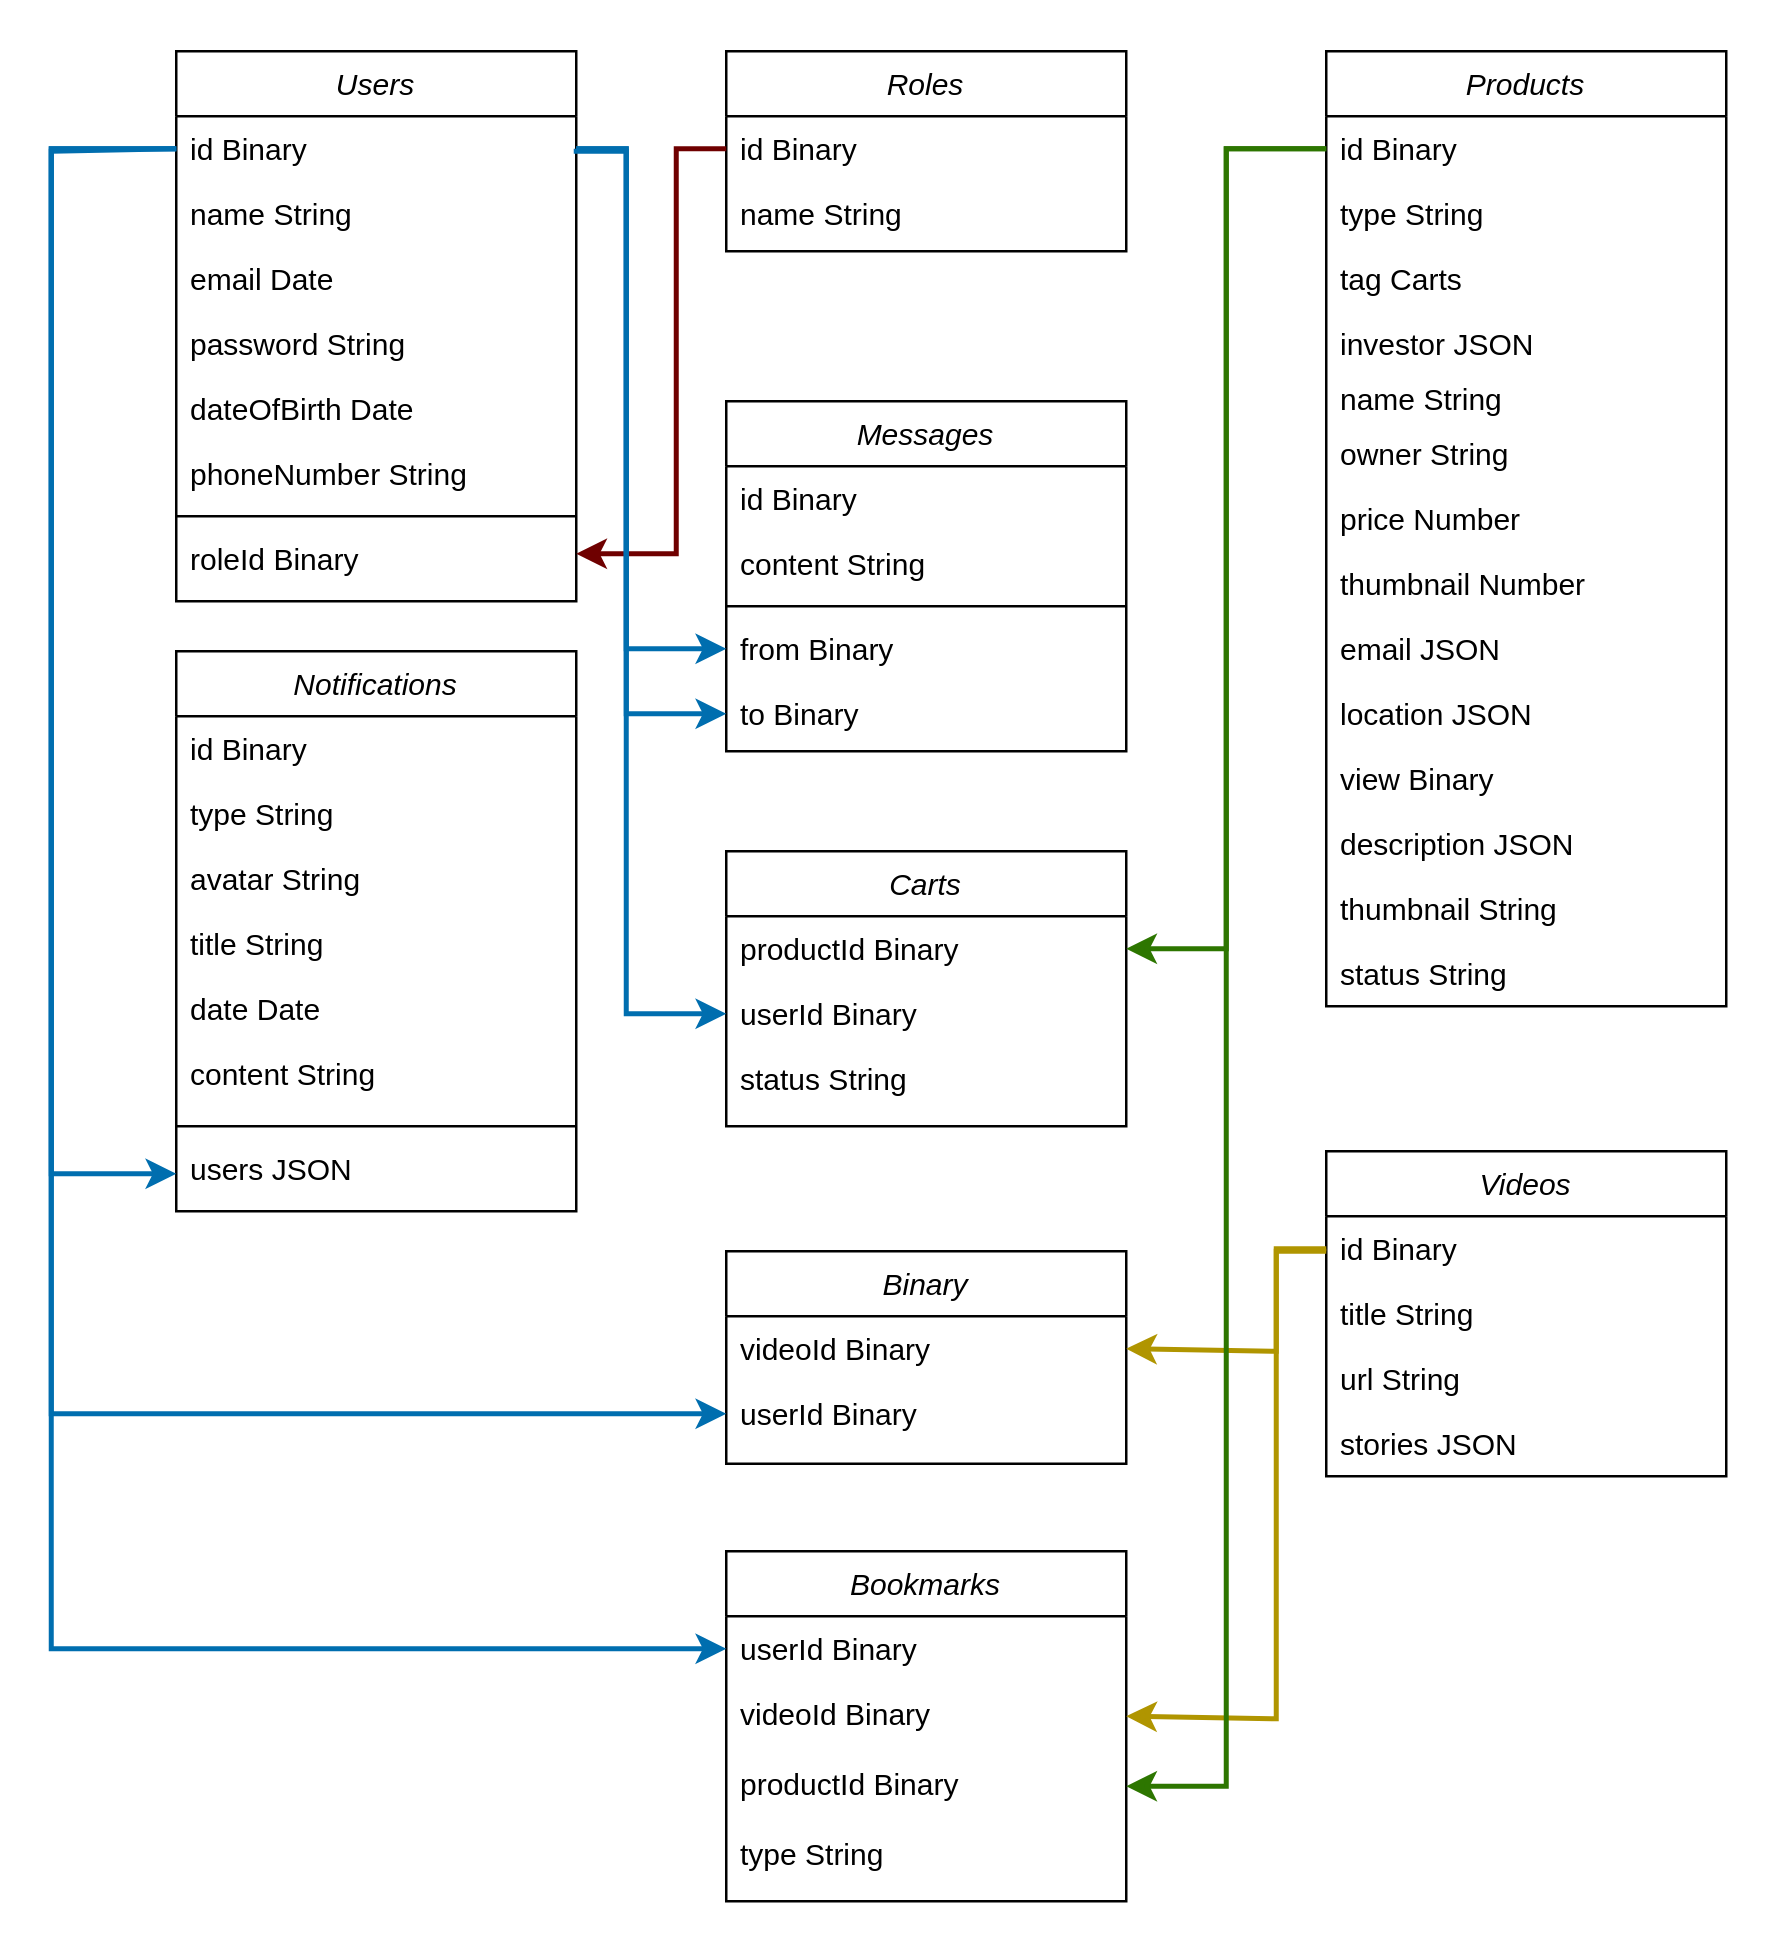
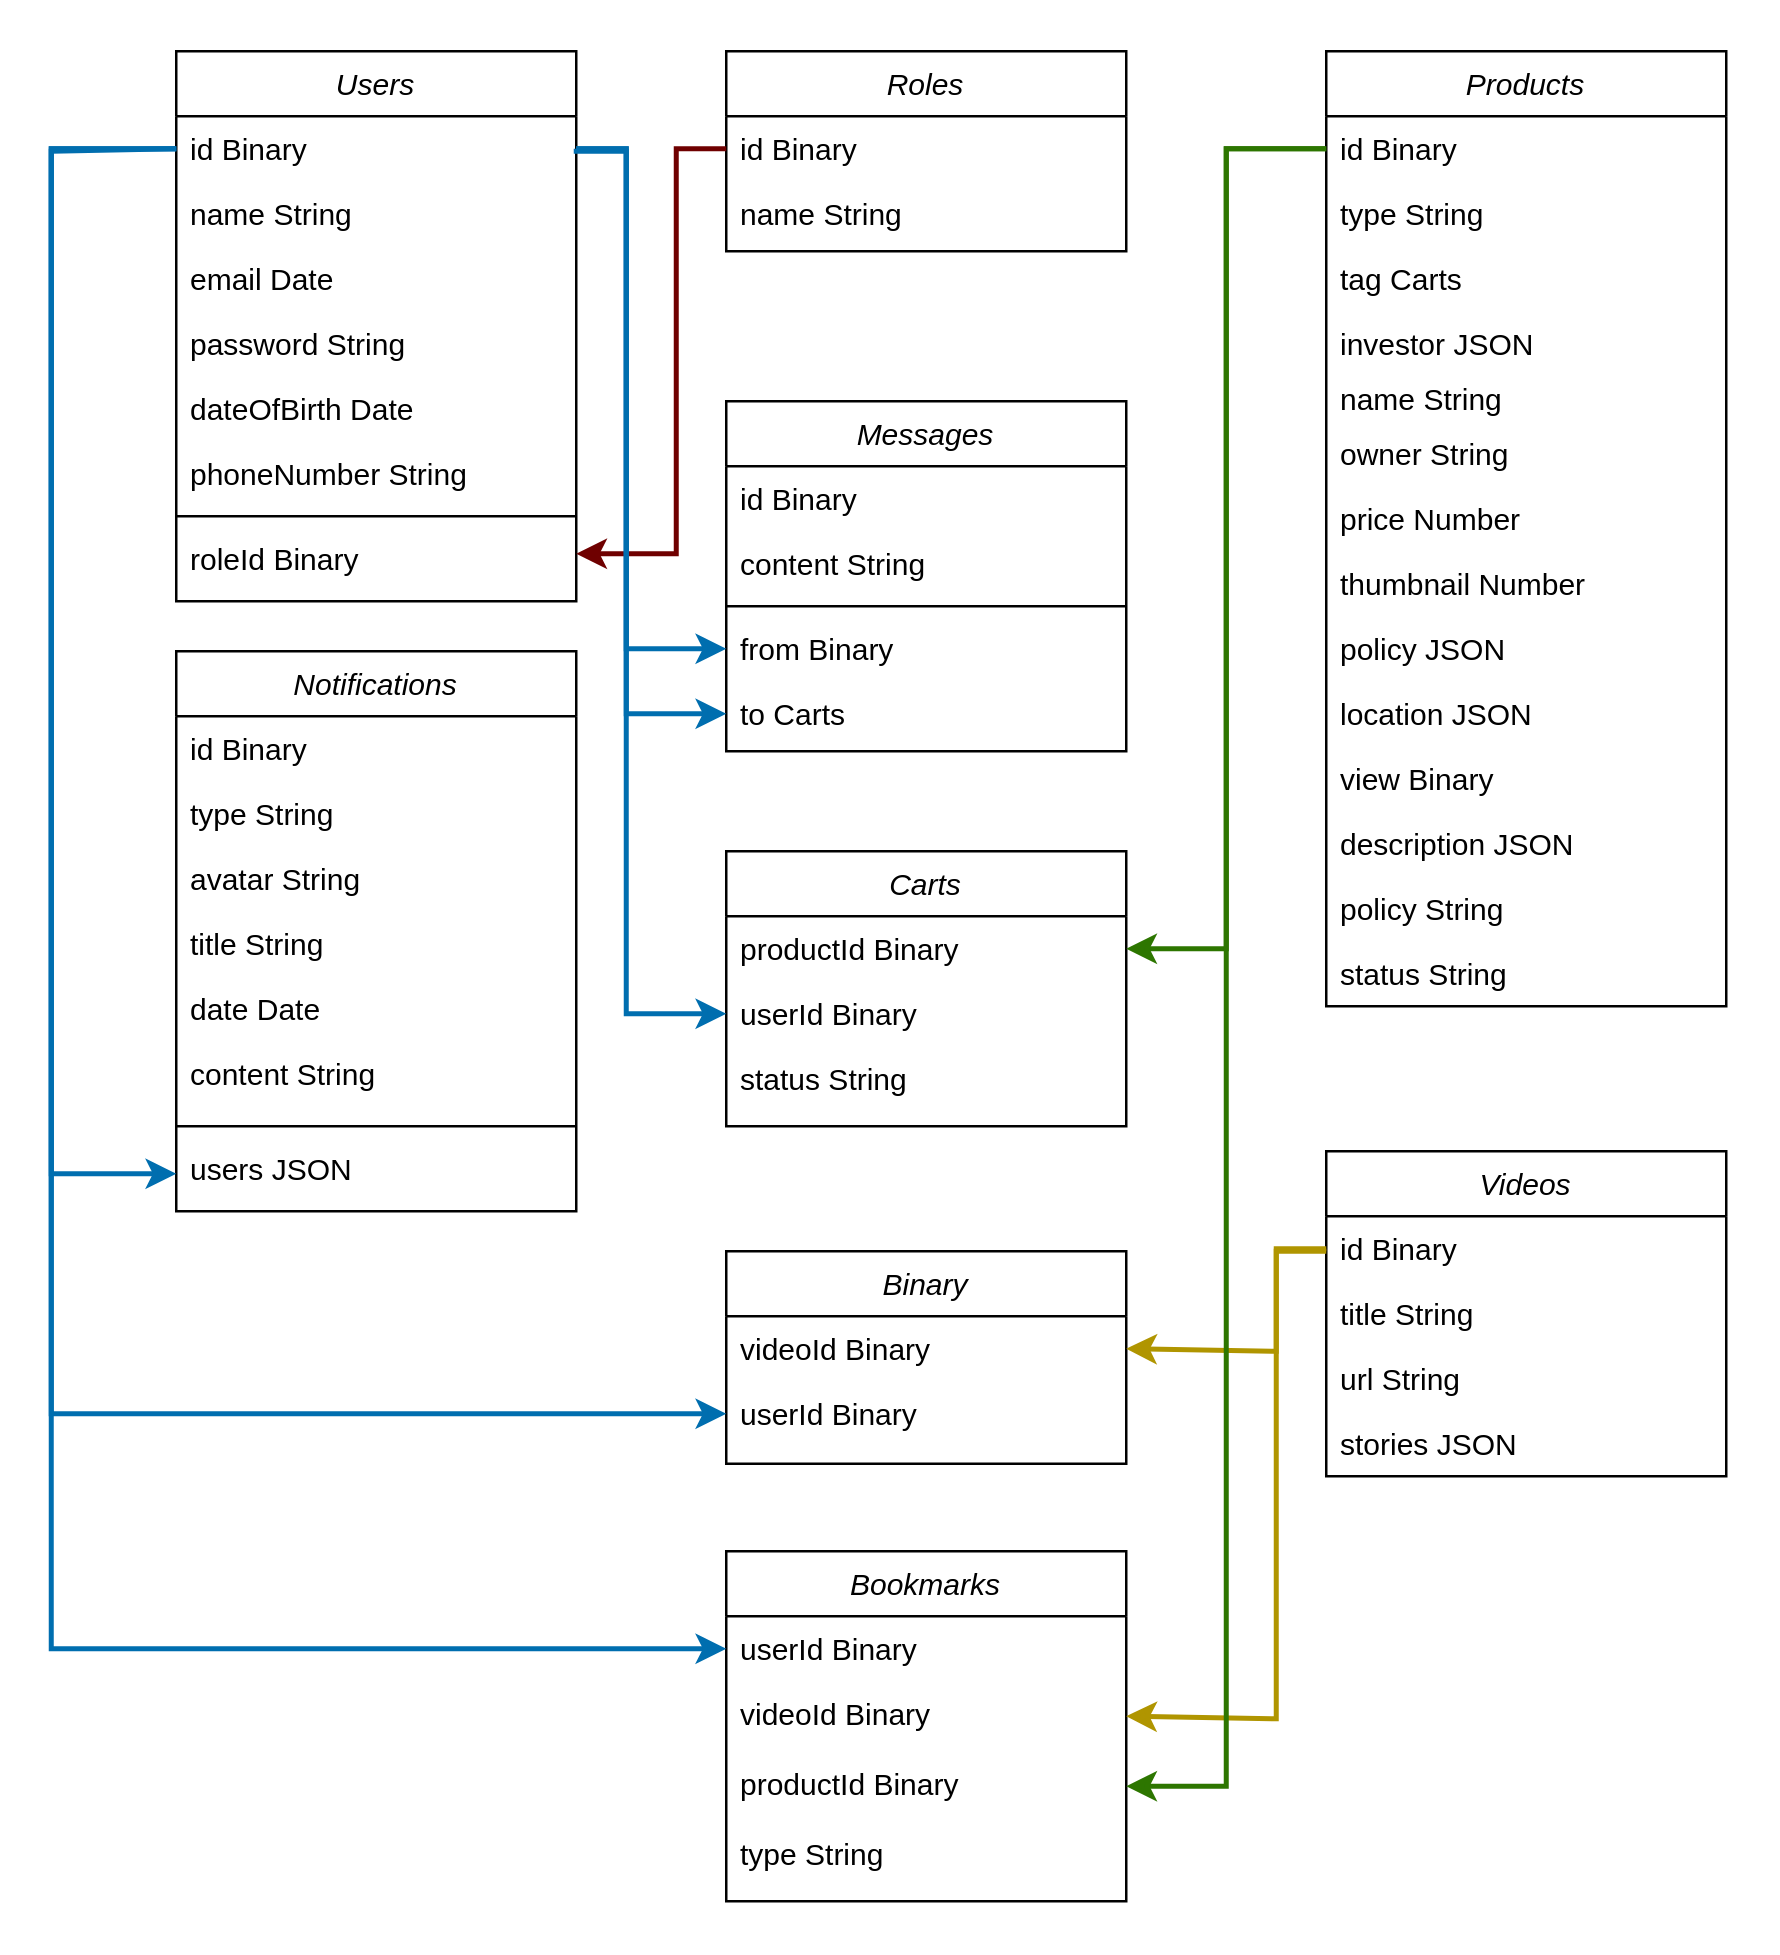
(1412, 650) -> (1421, 650)
(808, 715) -> (803, 715)
(1459, 910) -> (1434, 910)
